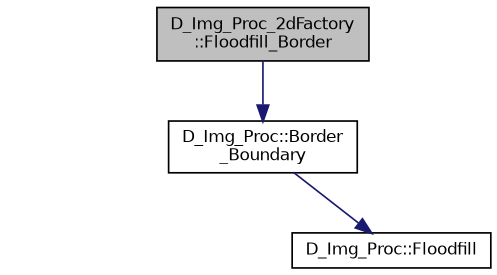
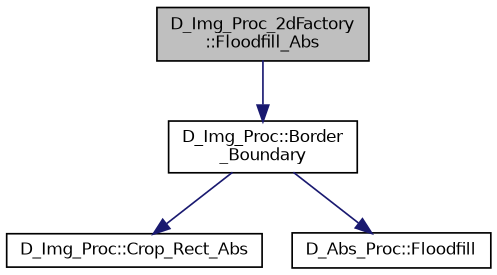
(263, 34) -> (263, 34)
none -> (134, 250)
(391, 250) -> (391, 250)
